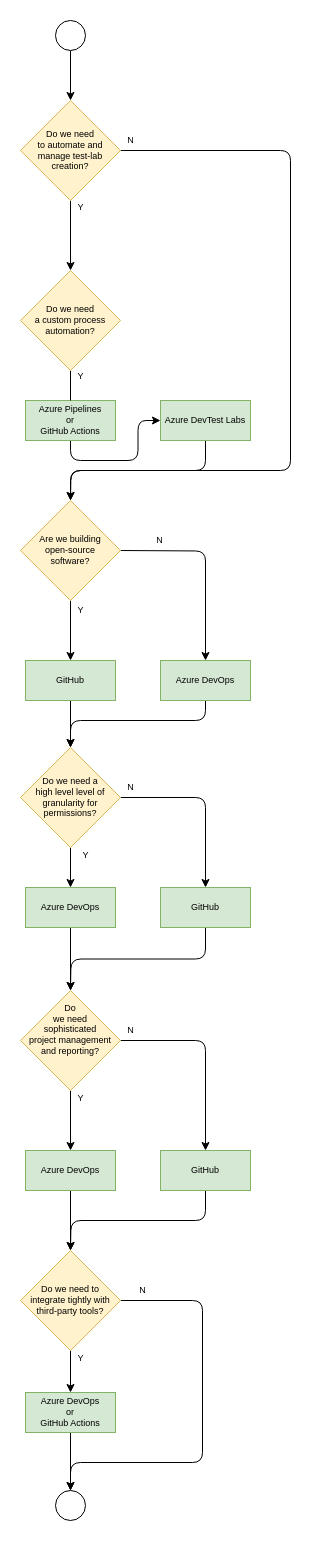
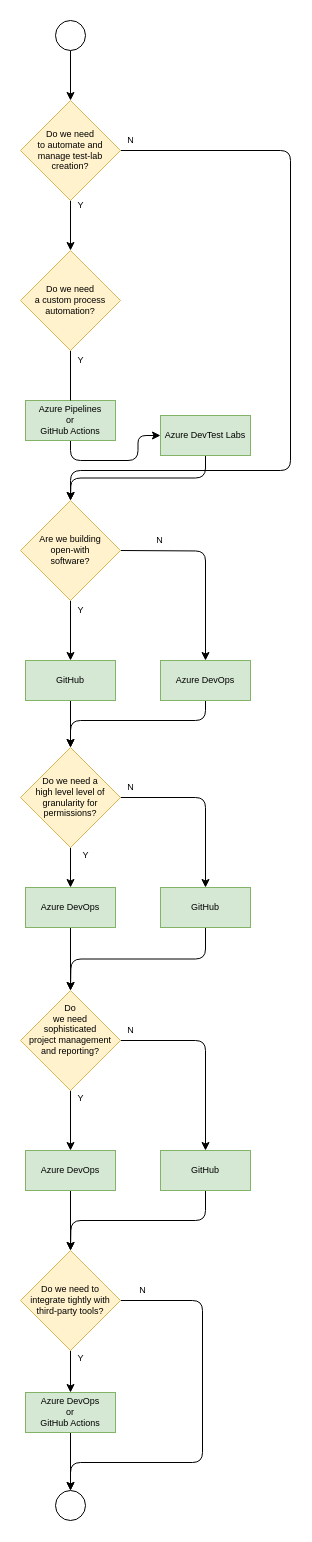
(71, 321) -> (71, 301)
(206, 421) -> (206, 436)
(71, 551) -> (71, 551)
